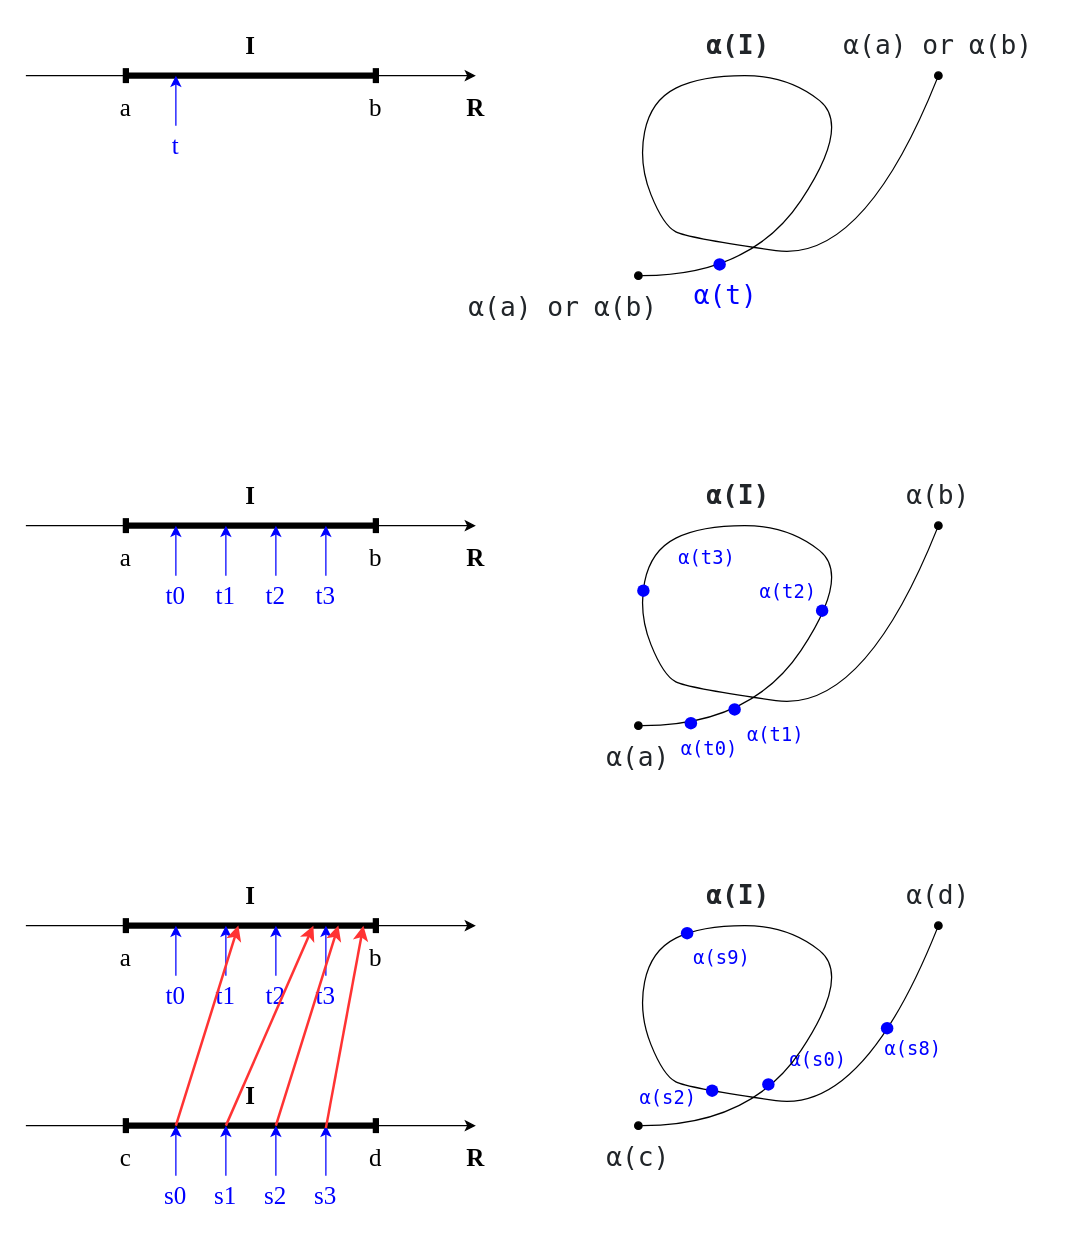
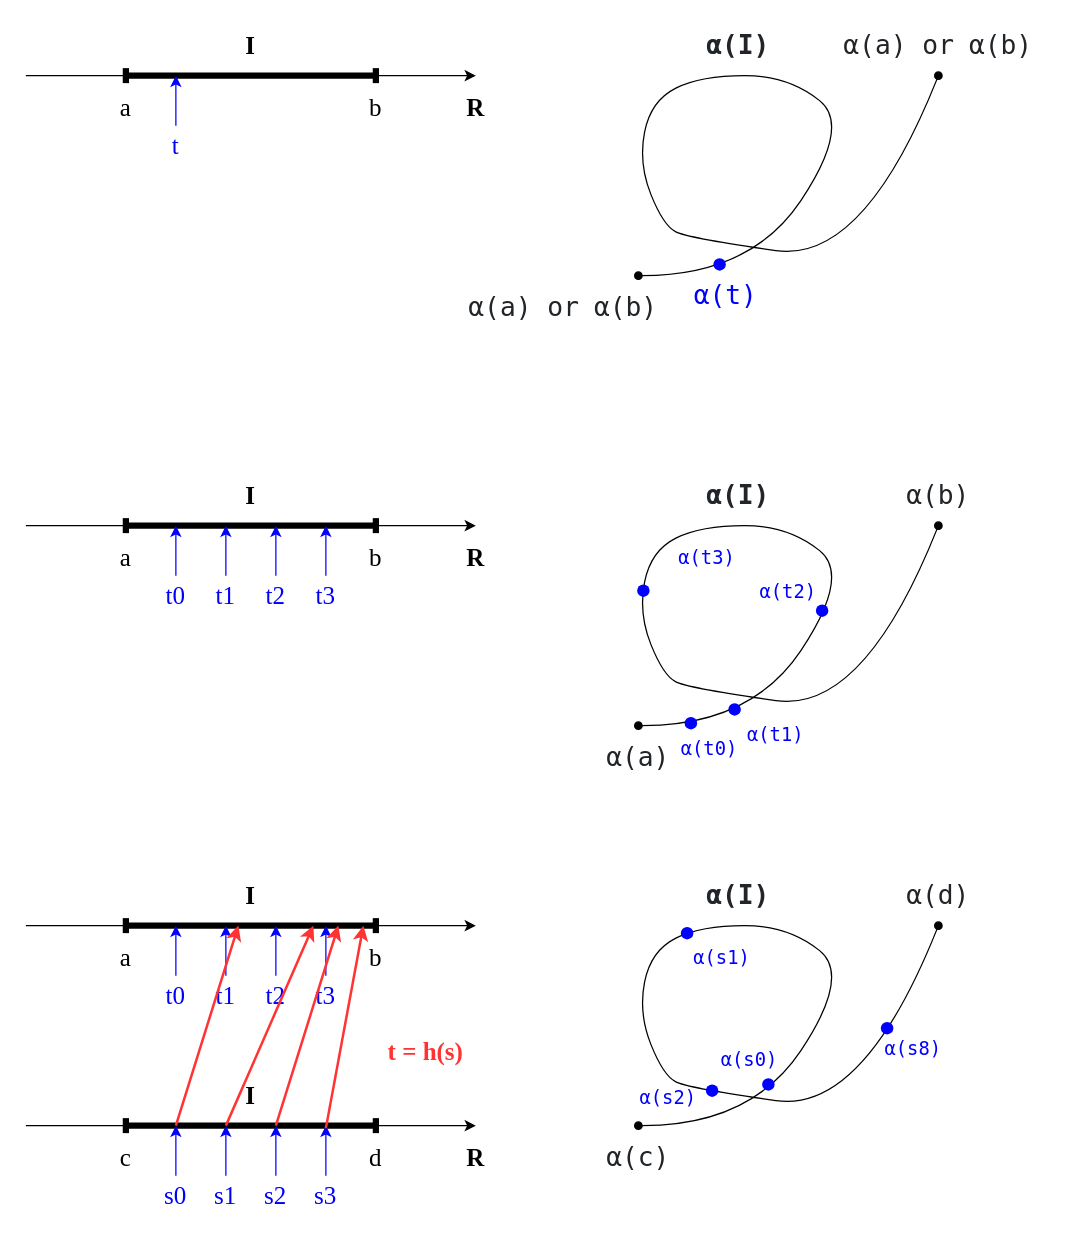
(722, 957) -> (722, 957)
none -> (426, 1051)
(818, 1059) -> (749, 1059)
